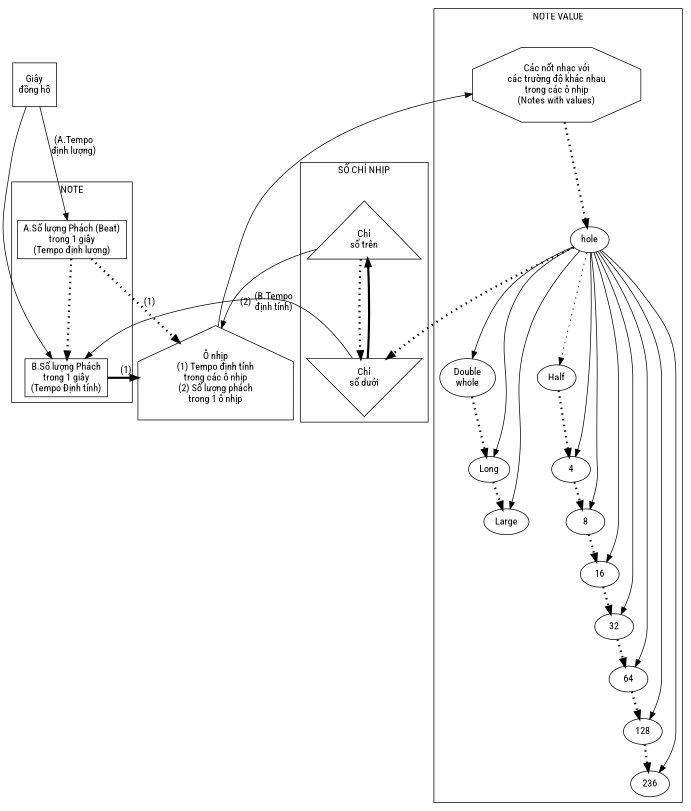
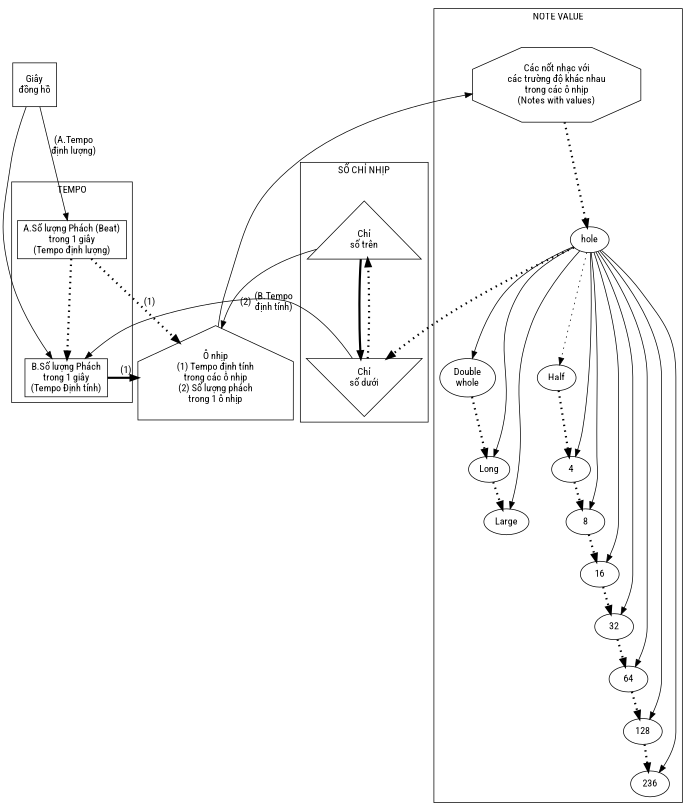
(72, 190) -> (72, 190)
(359, 305) -> (359, 305)
(369, 313) -> (369, 313)
